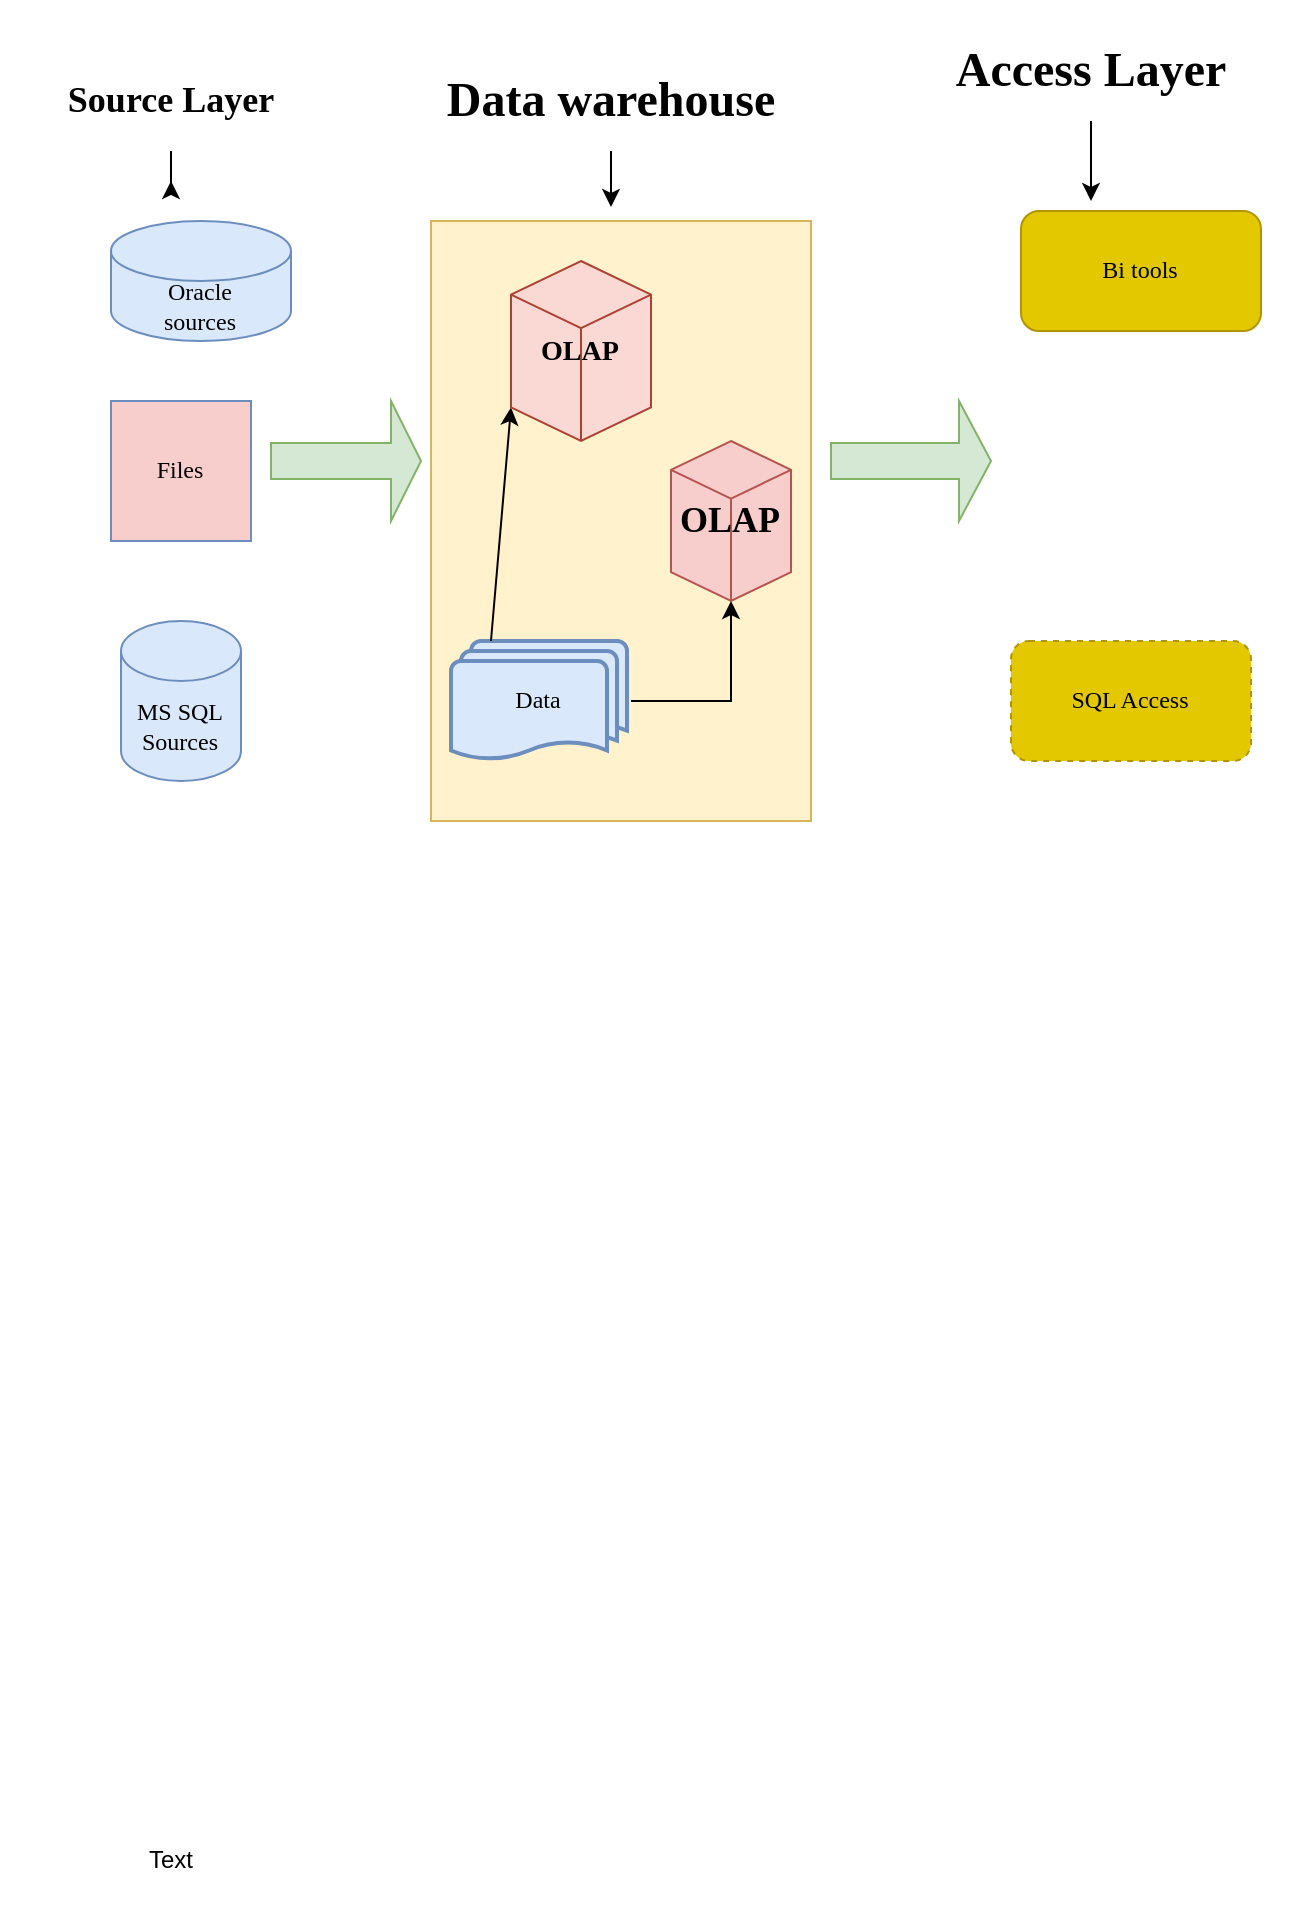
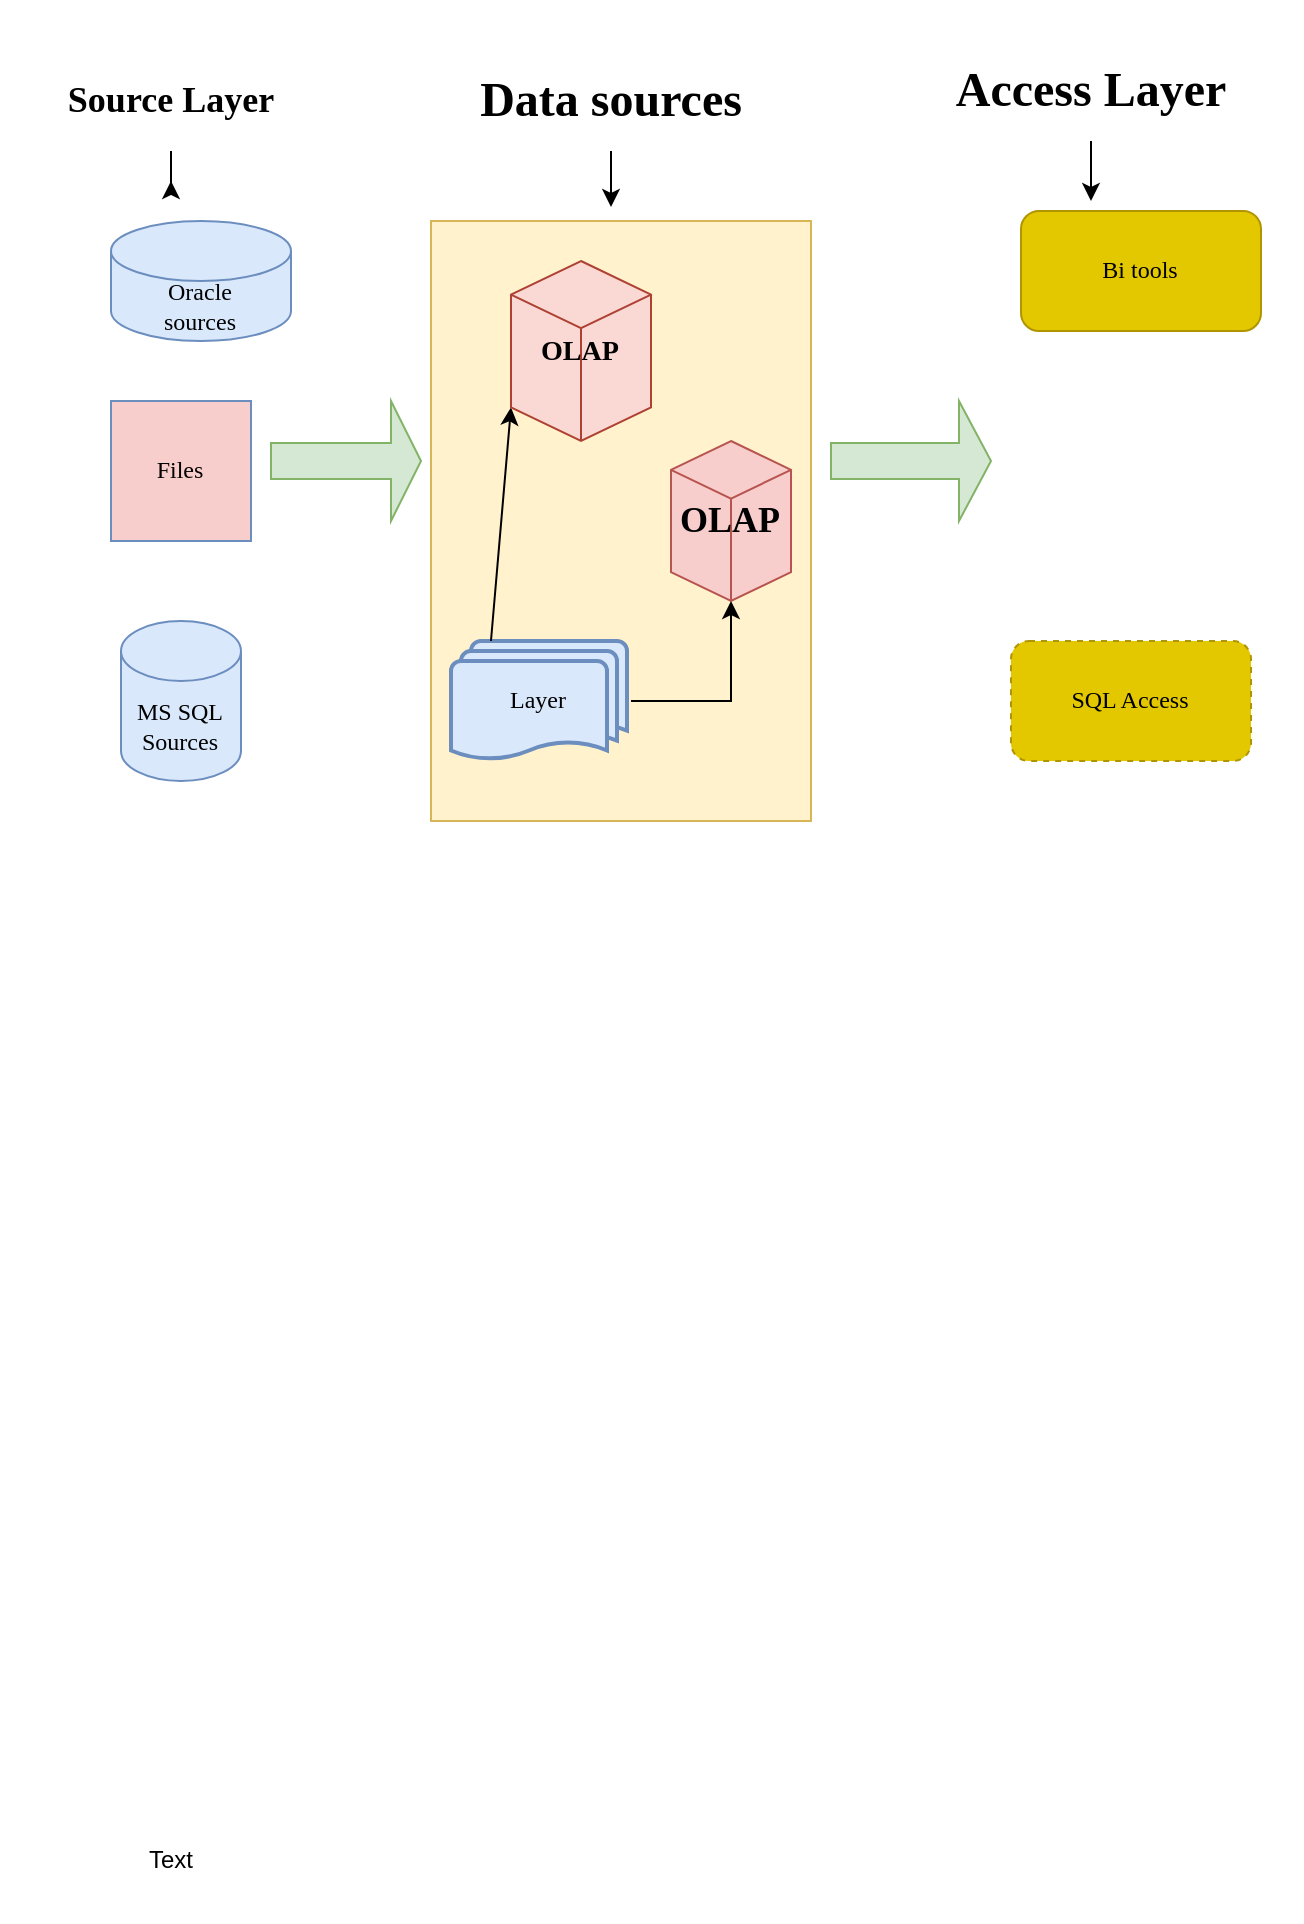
(1091, 71) -> (1091, 91)
(612, 101) -> (612, 101)
(539, 701) -> (539, 701)
